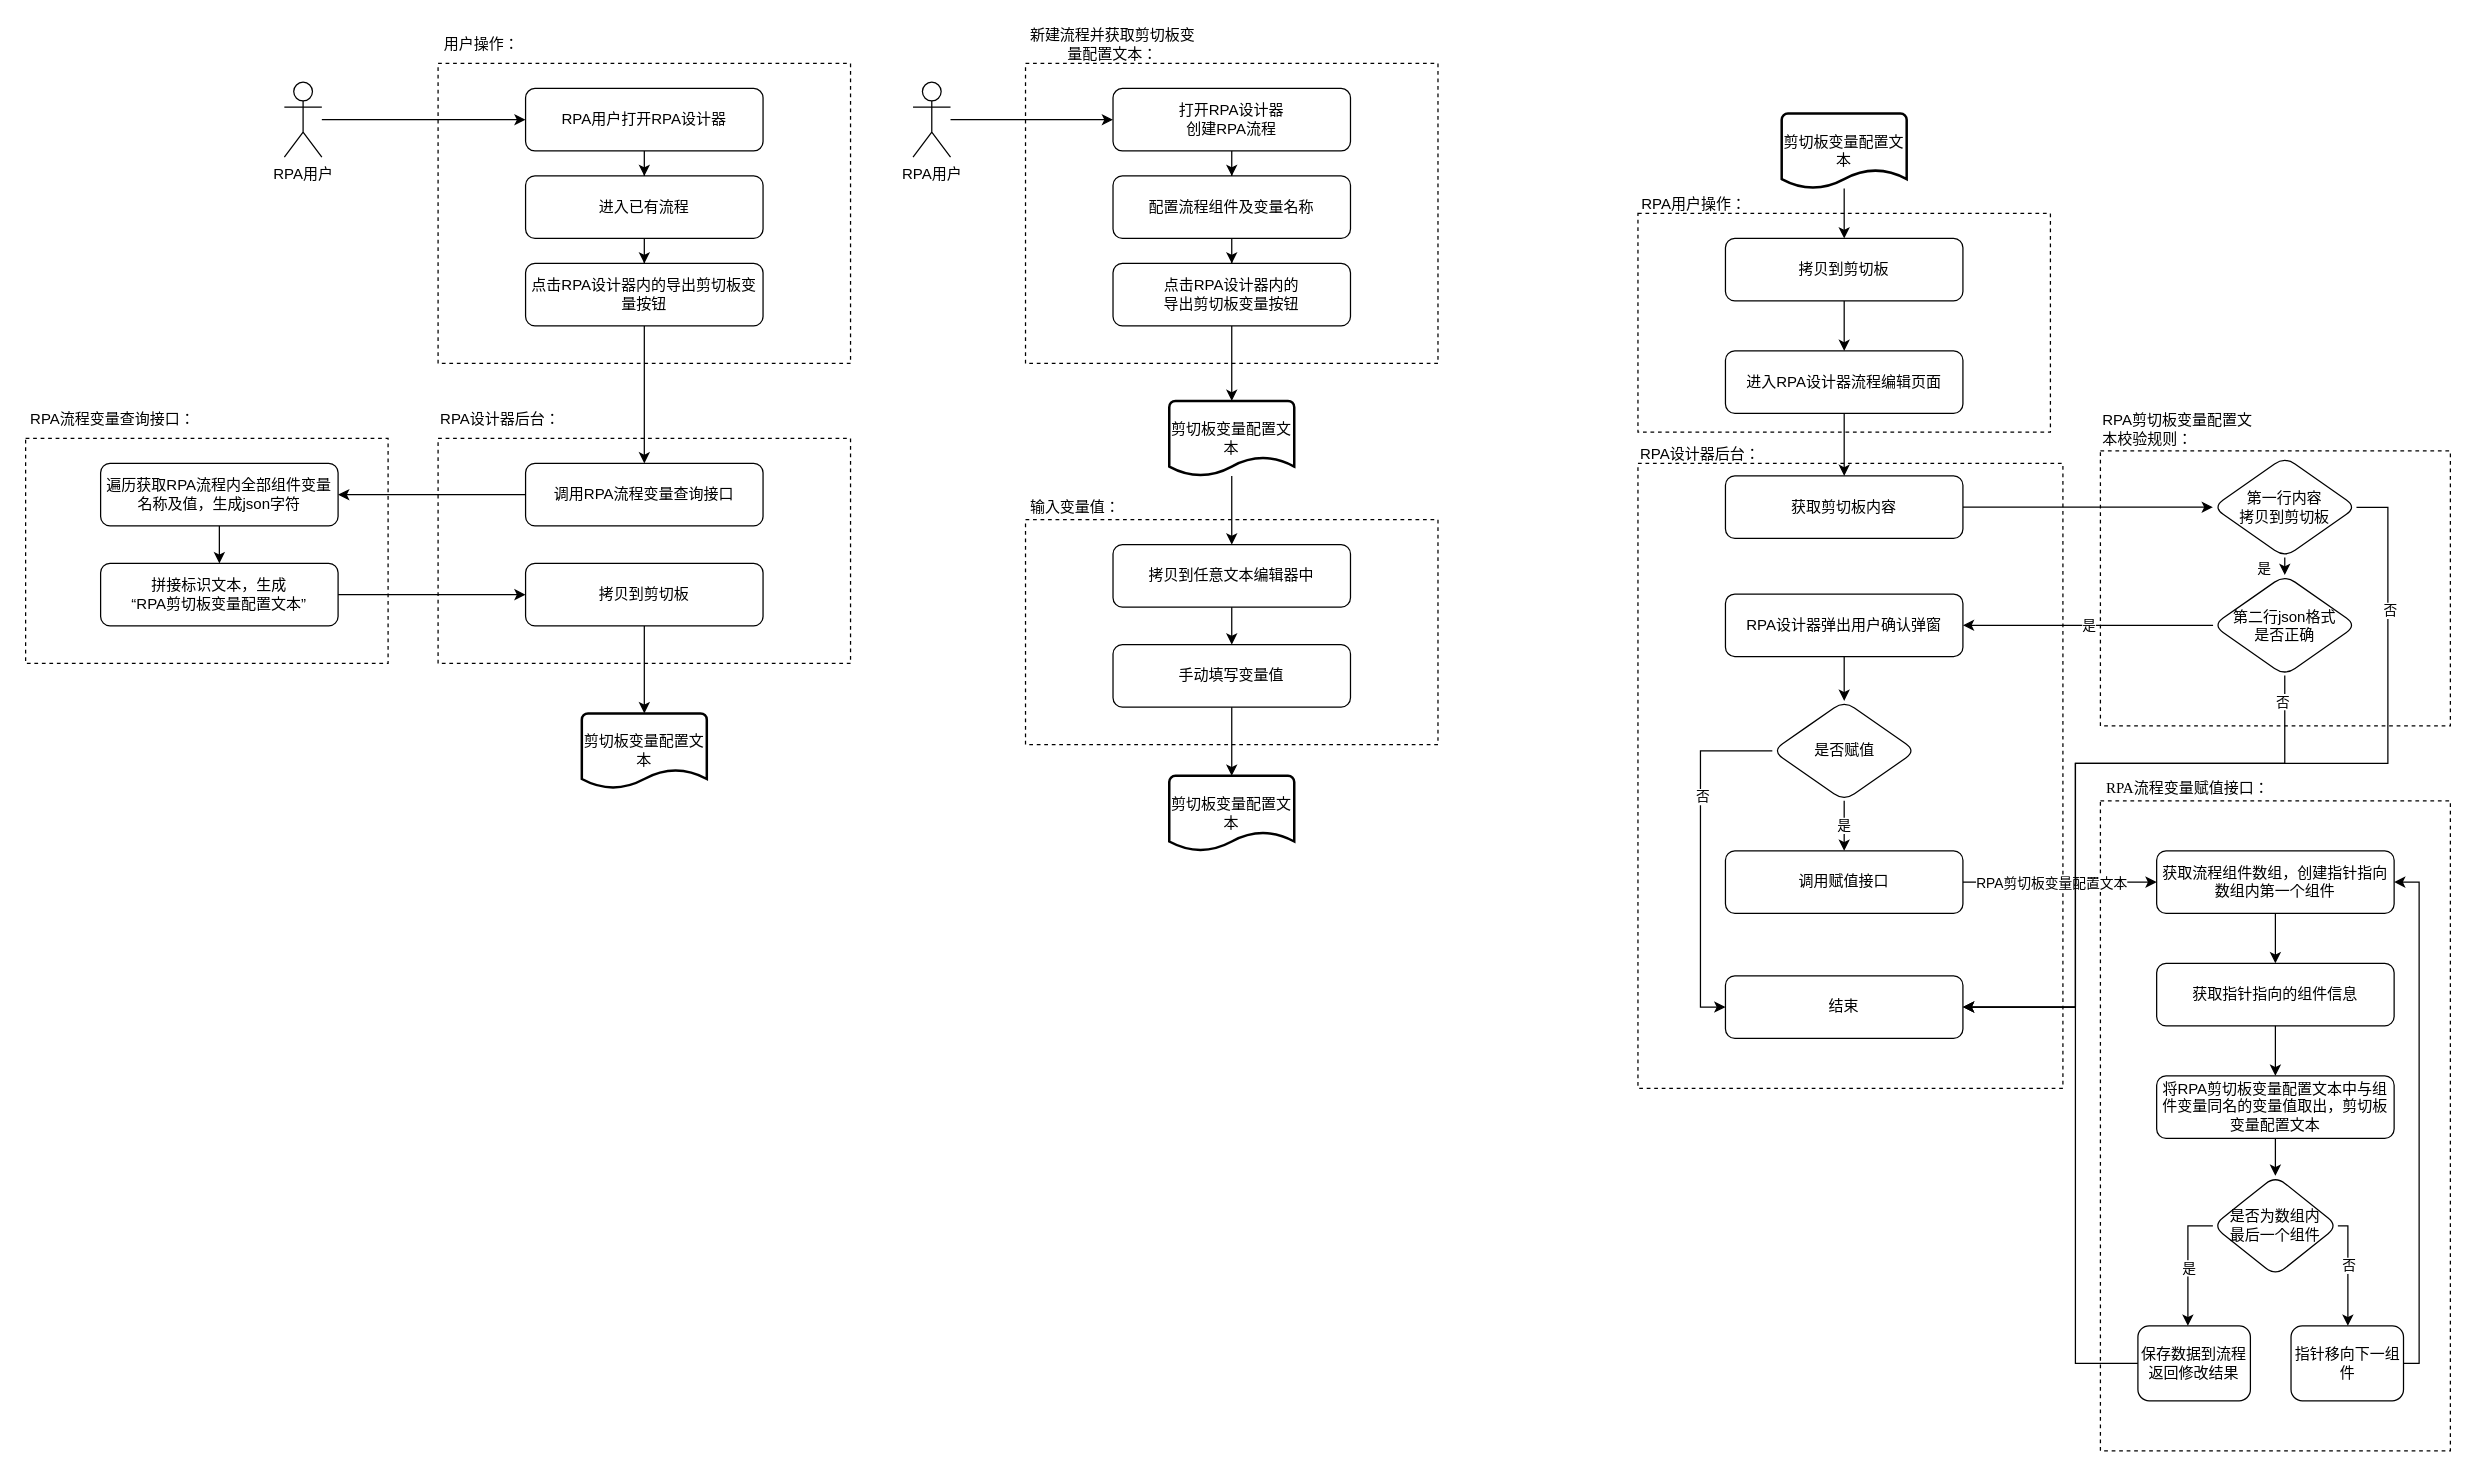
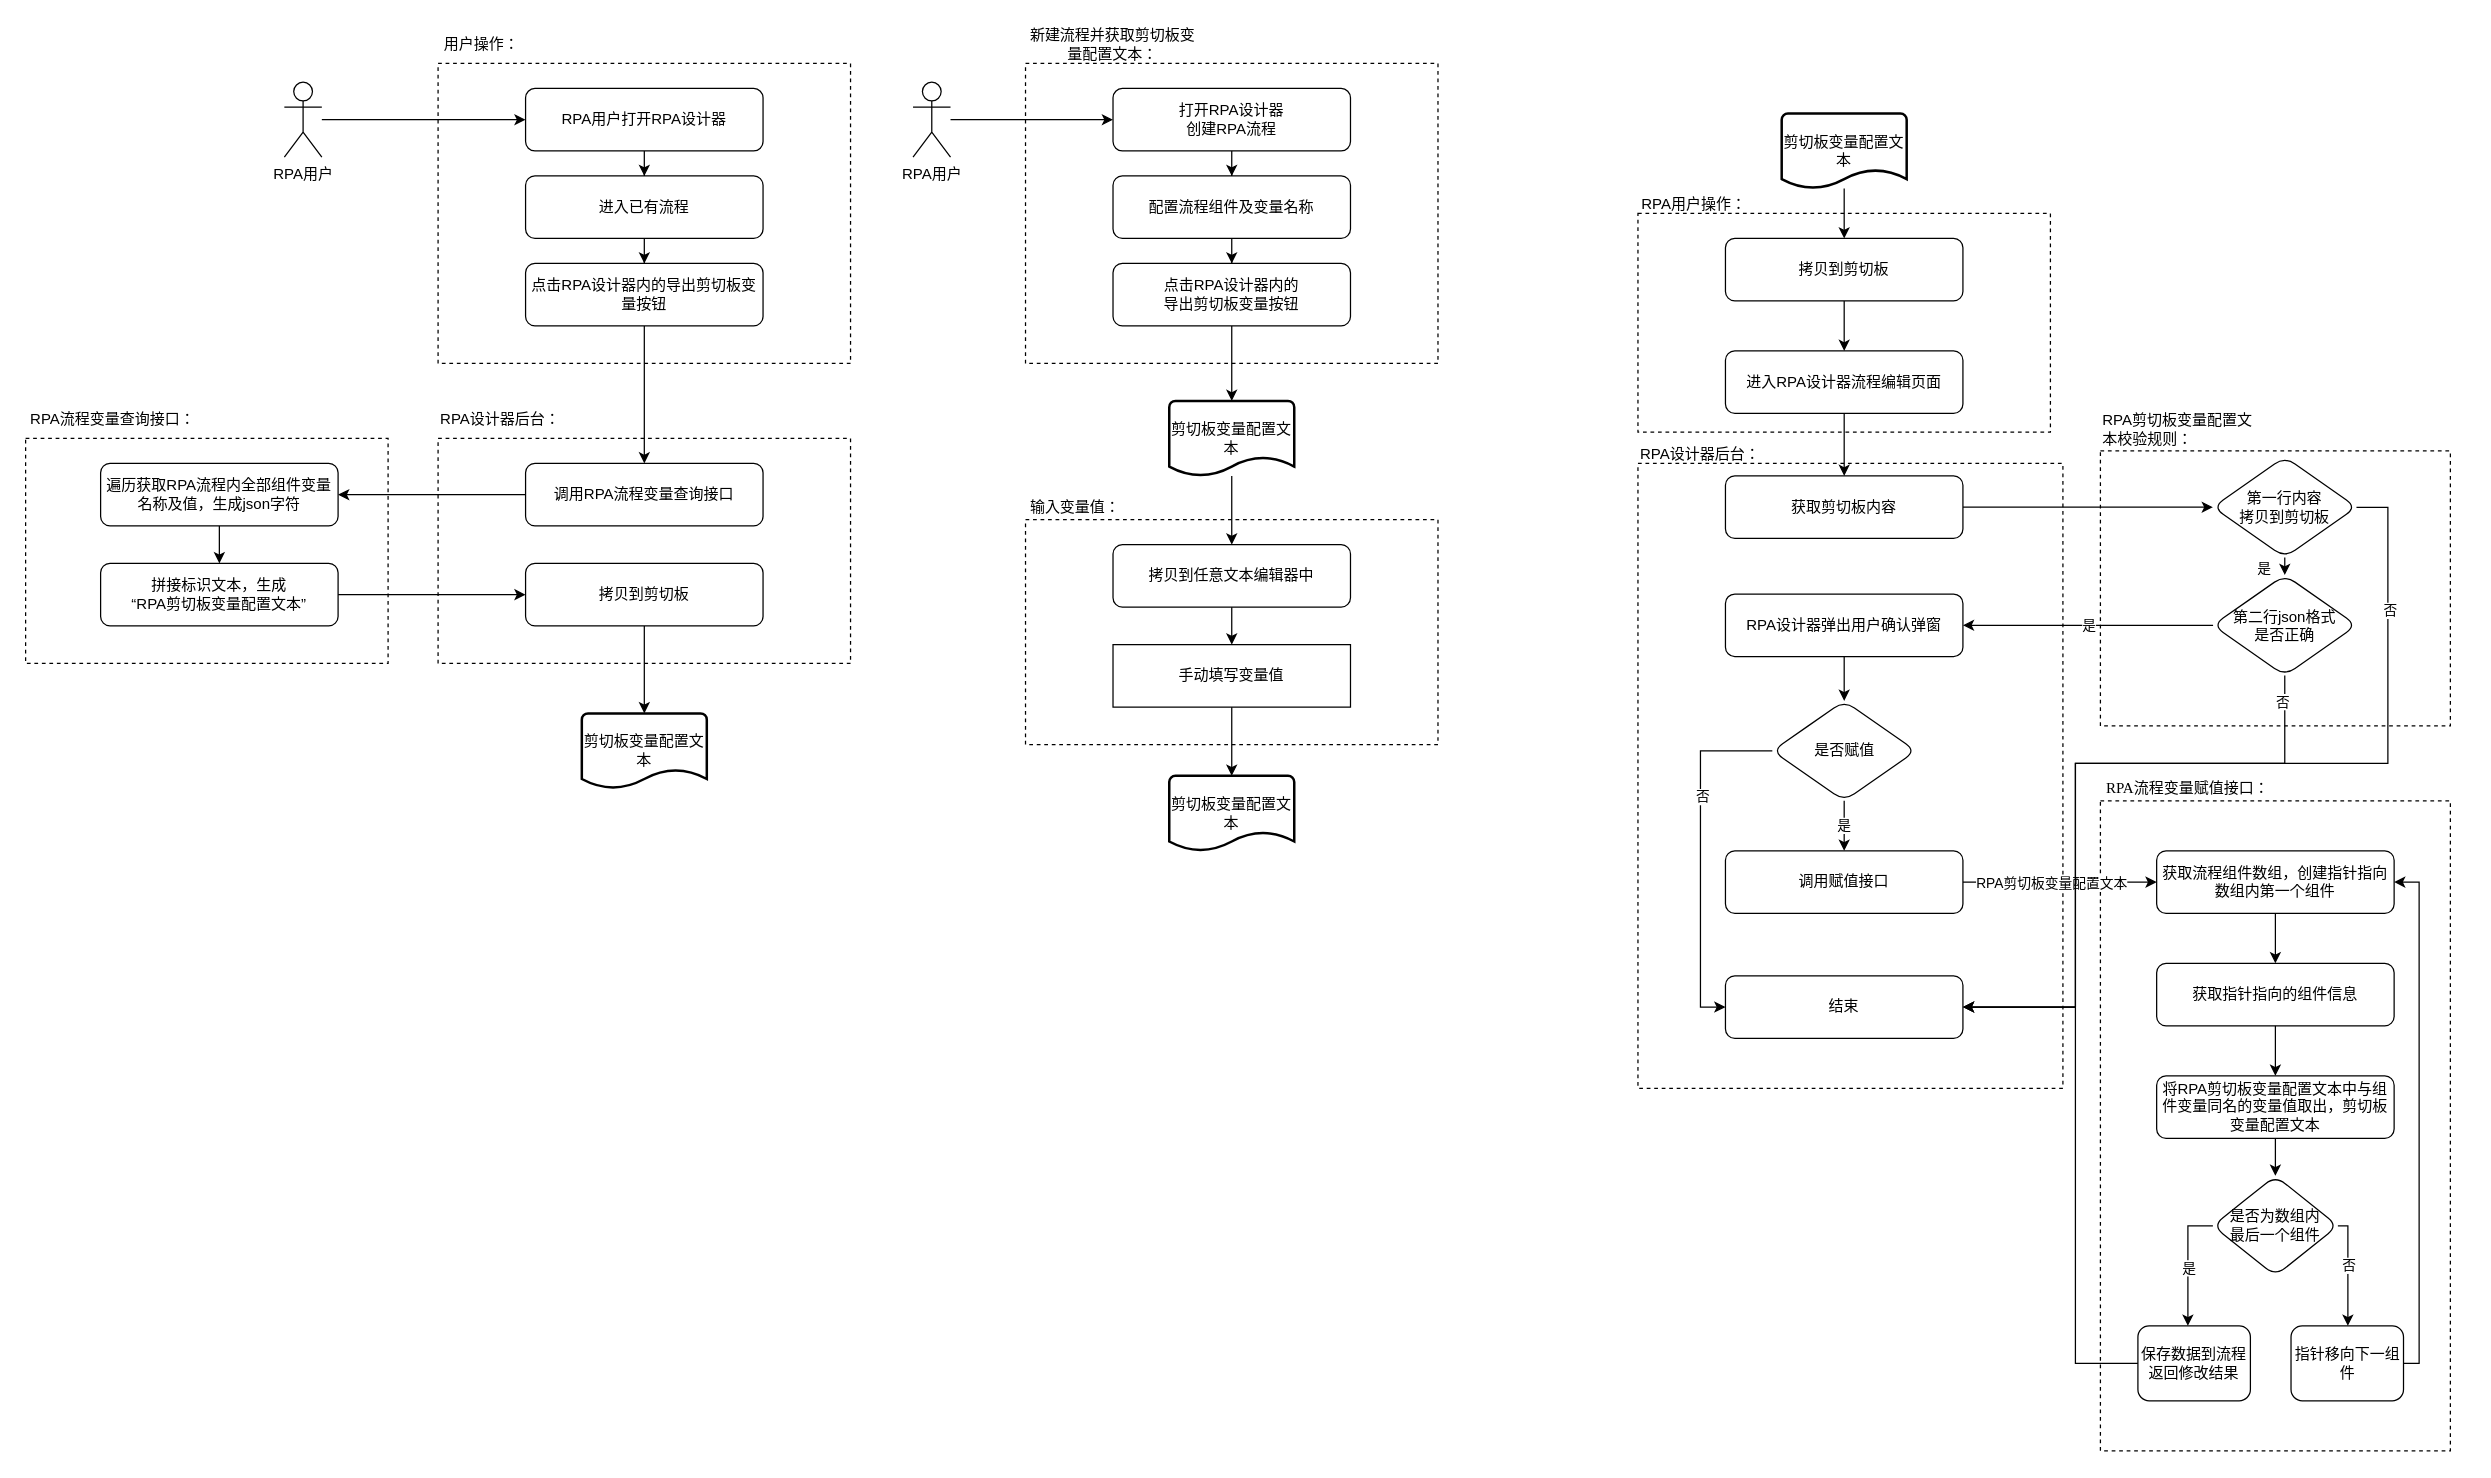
(1232, 676) -> (1232, 676)
